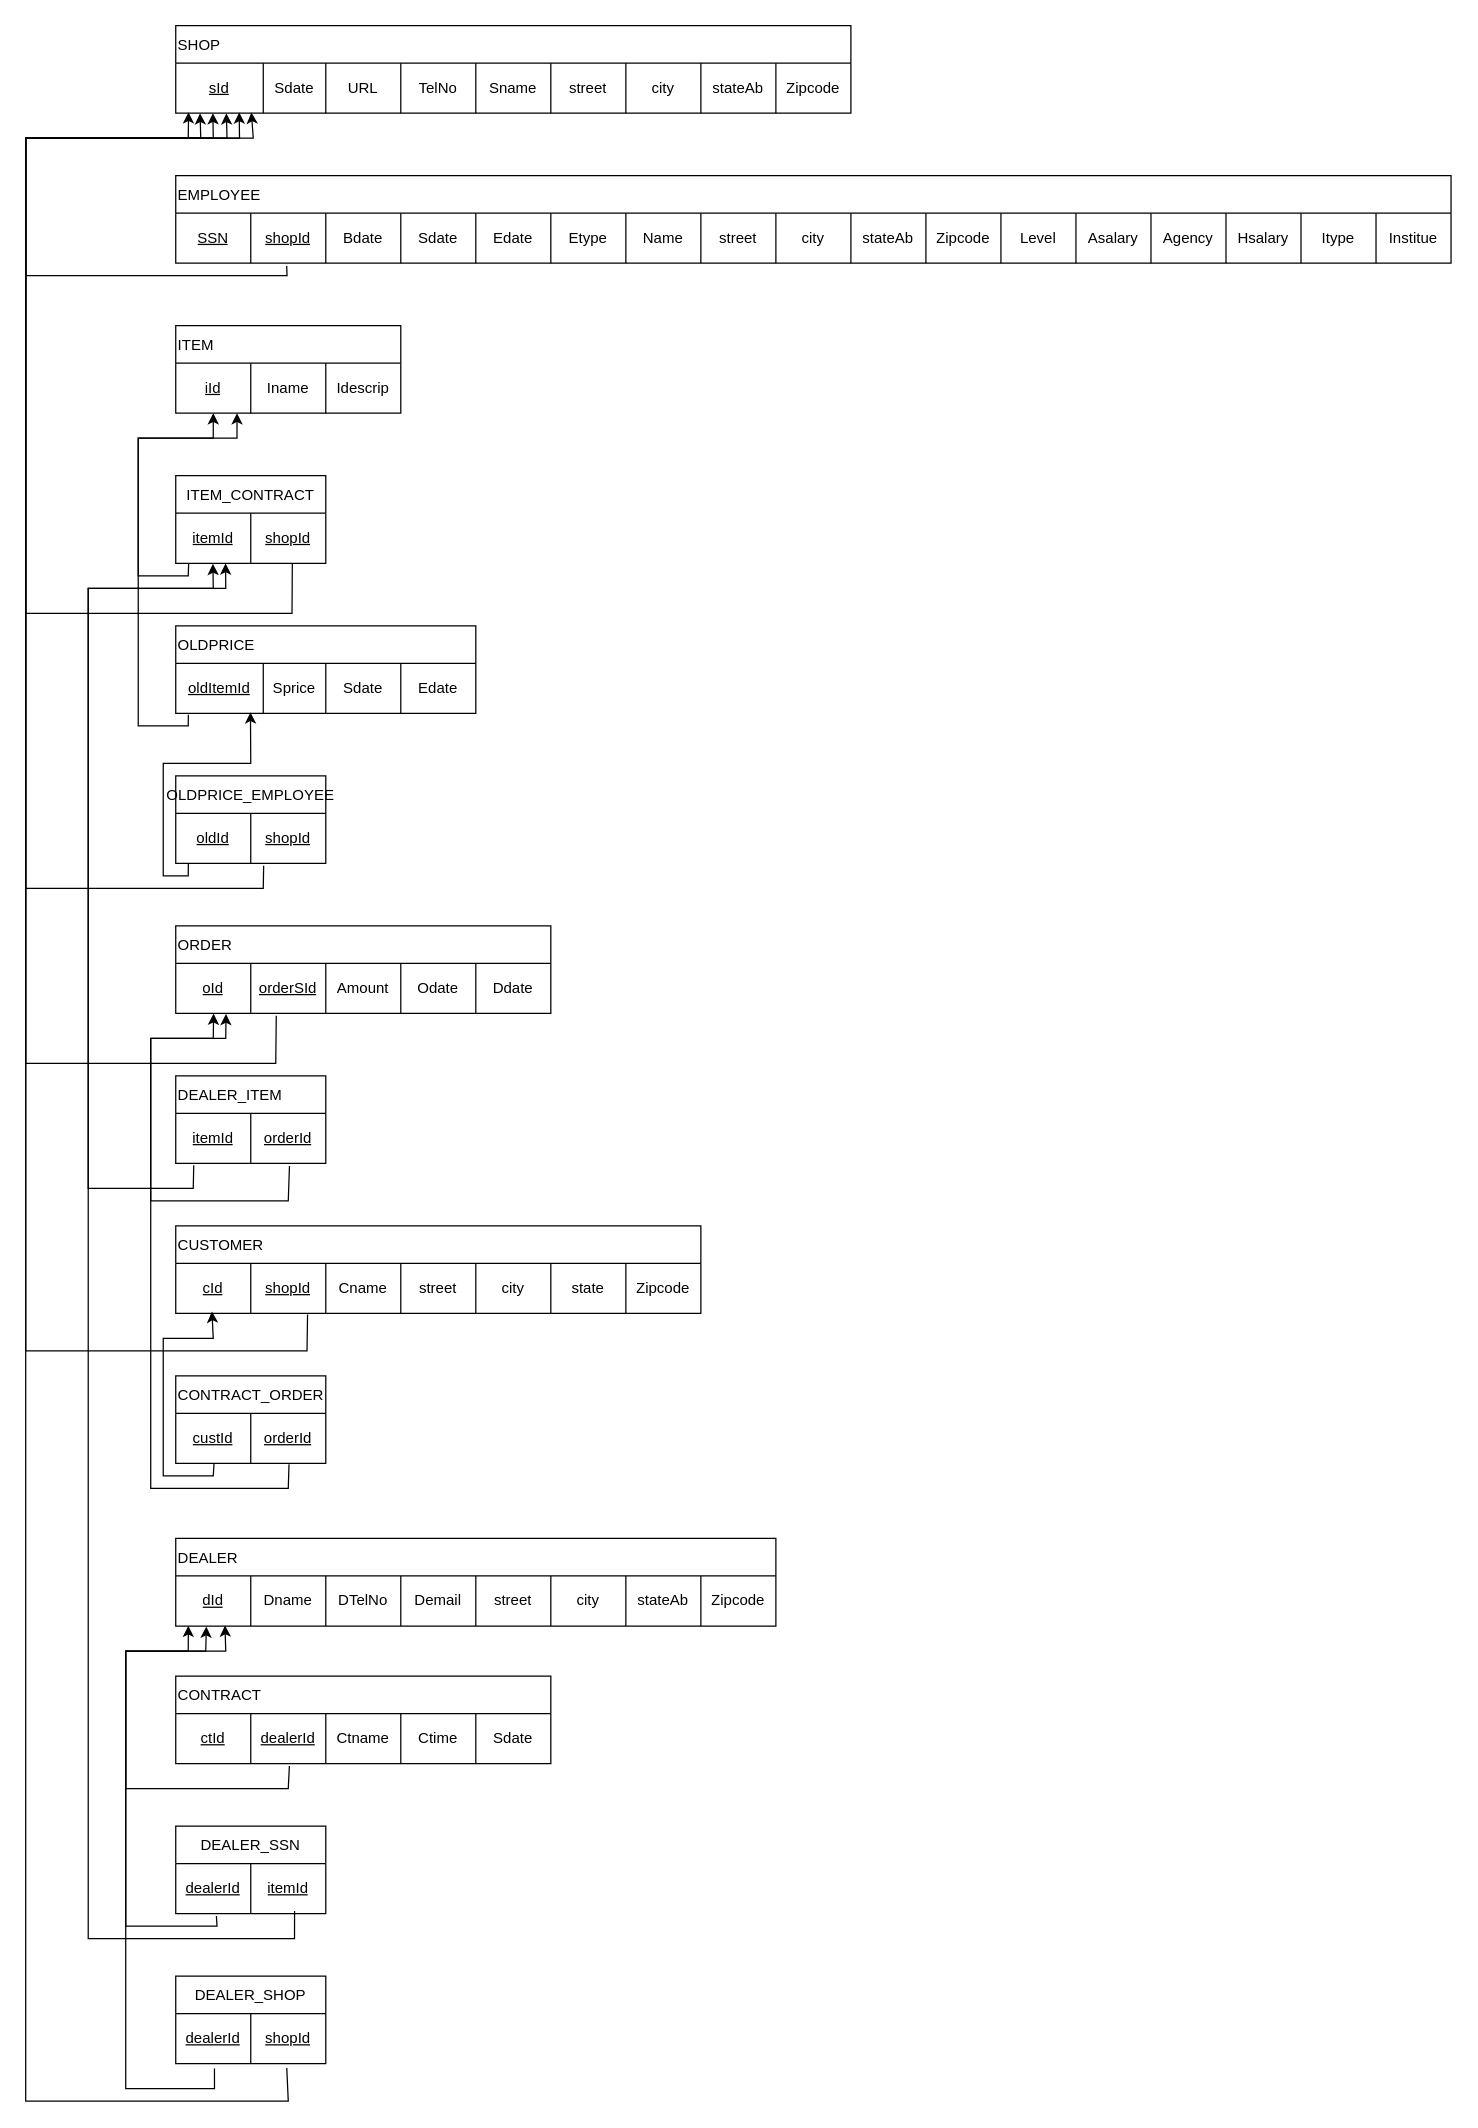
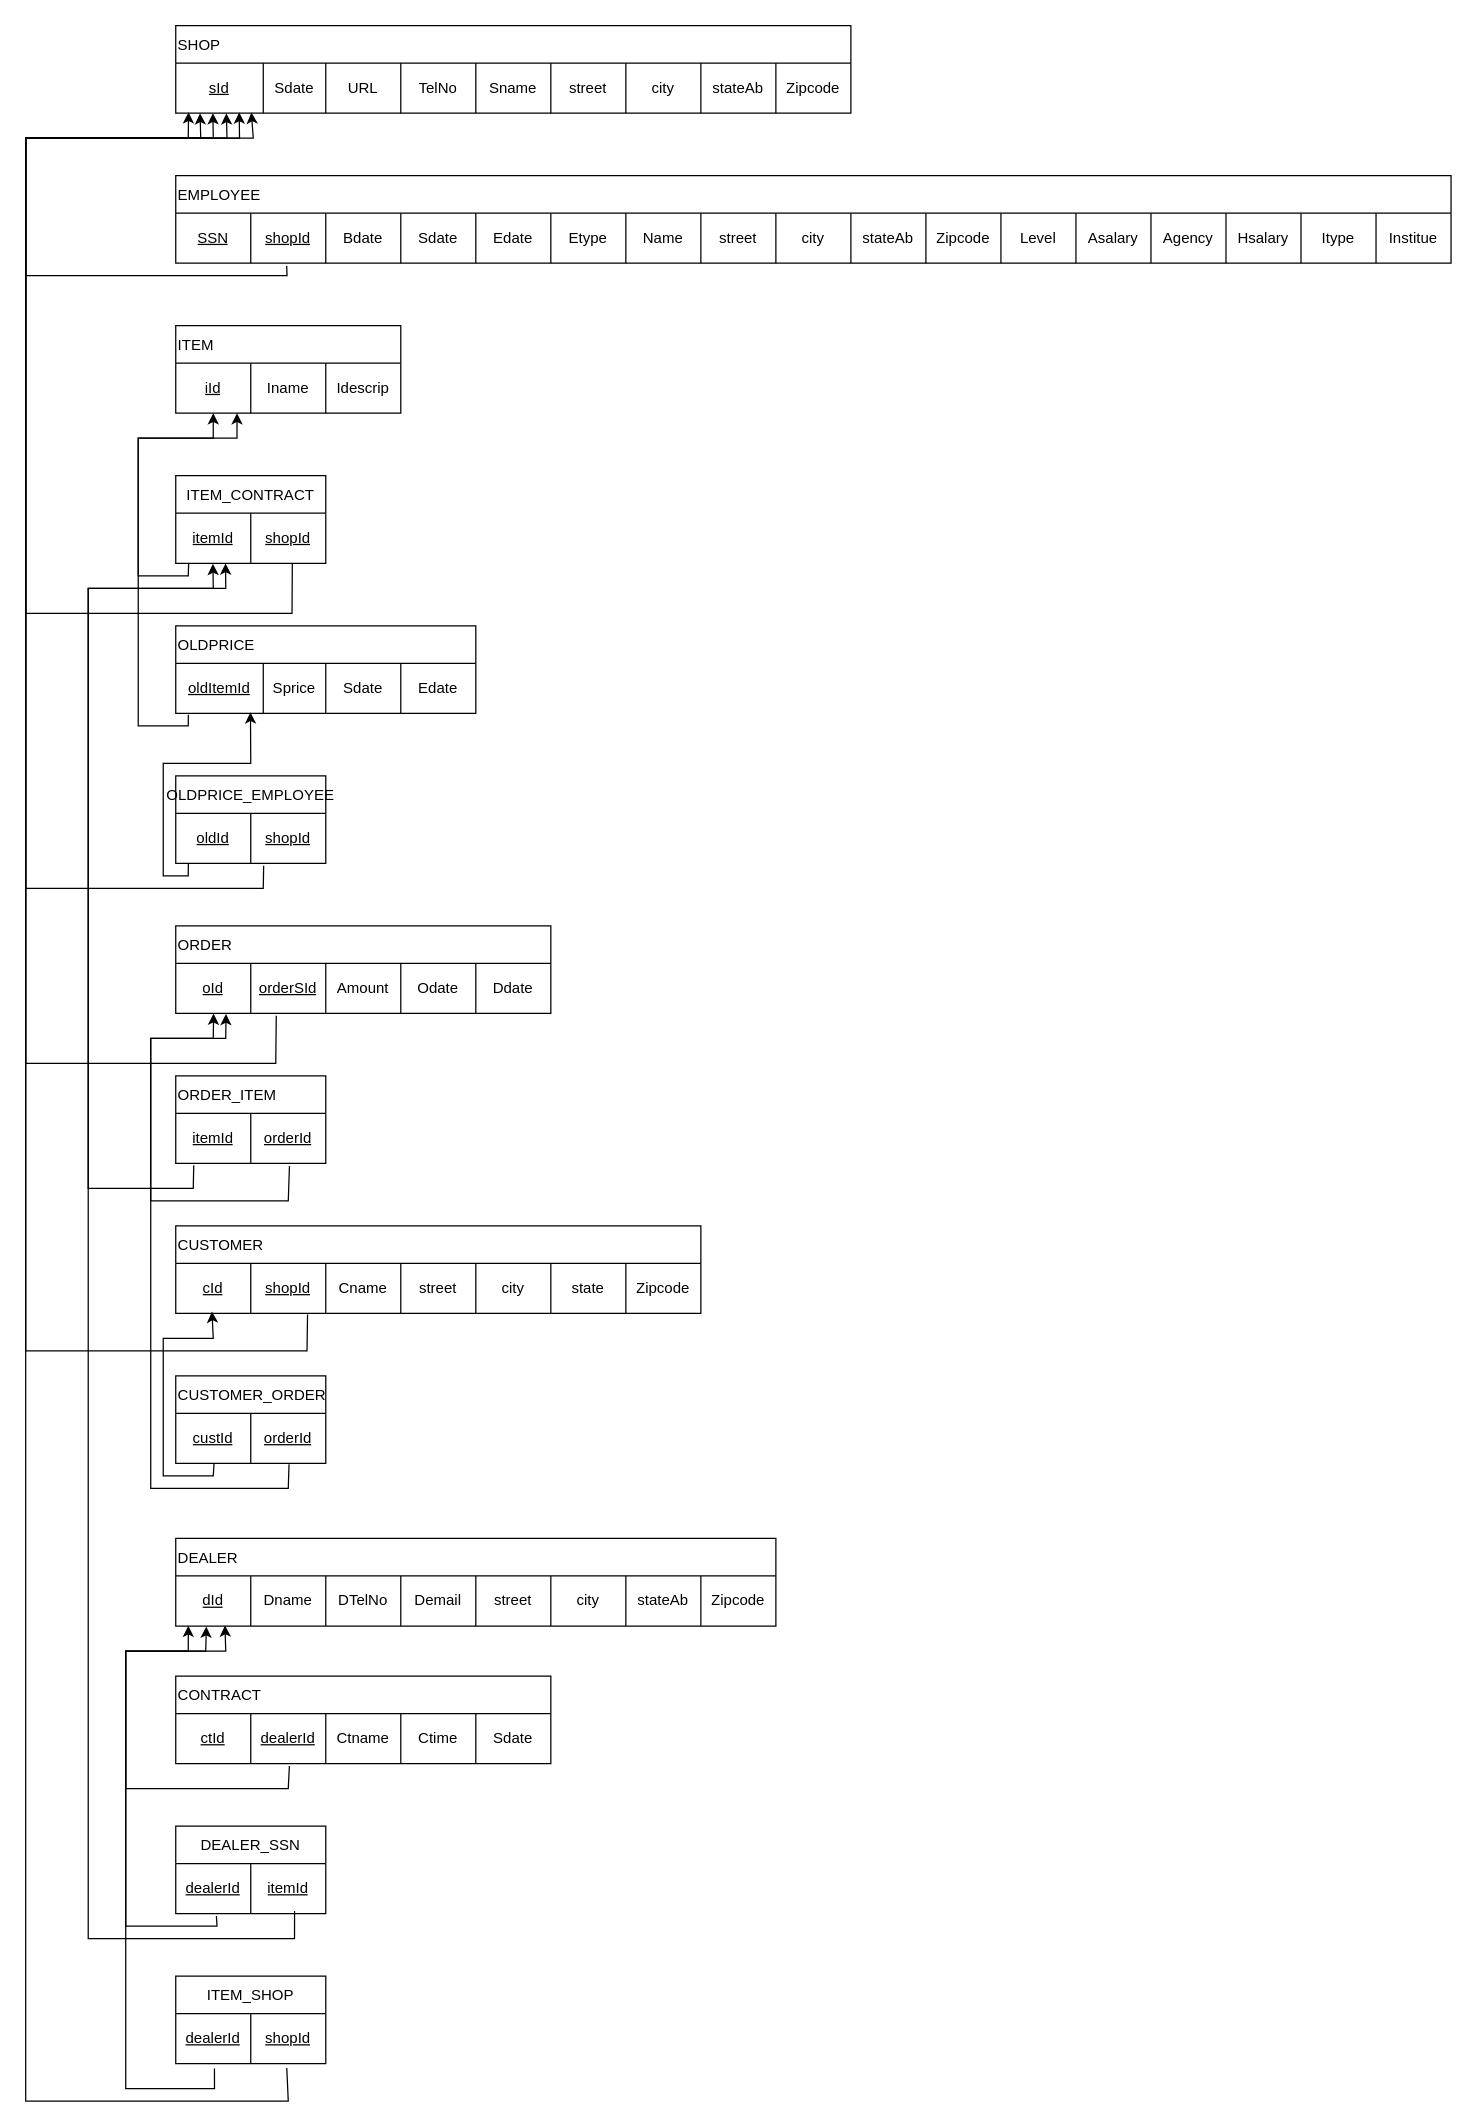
(224, 1095) -> (220, 1095)
(236, 1395) -> (236, 1395)
(250, 1995) -> (250, 1995)
